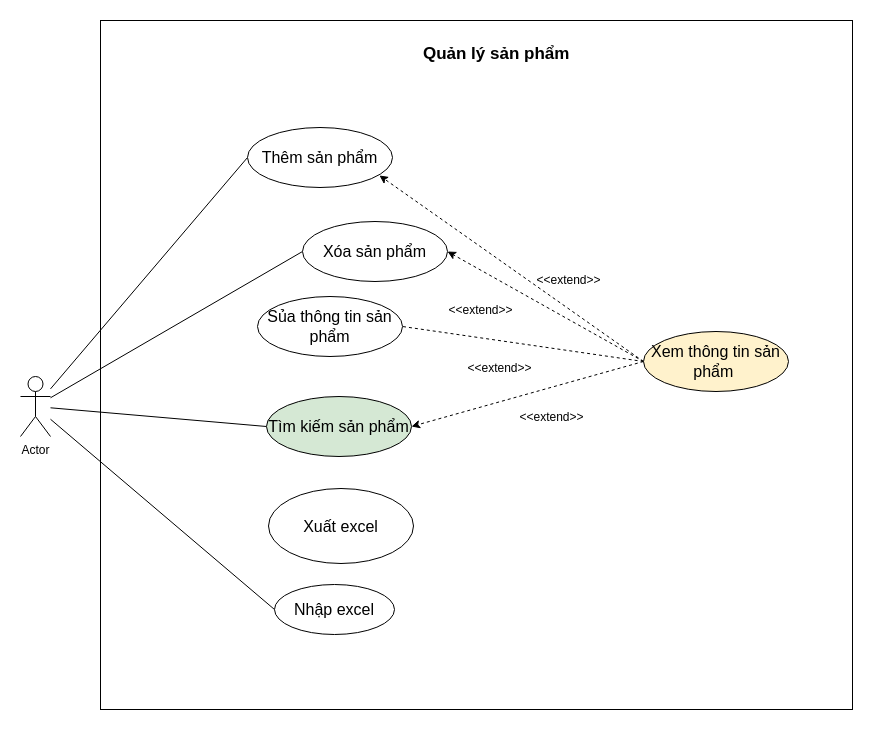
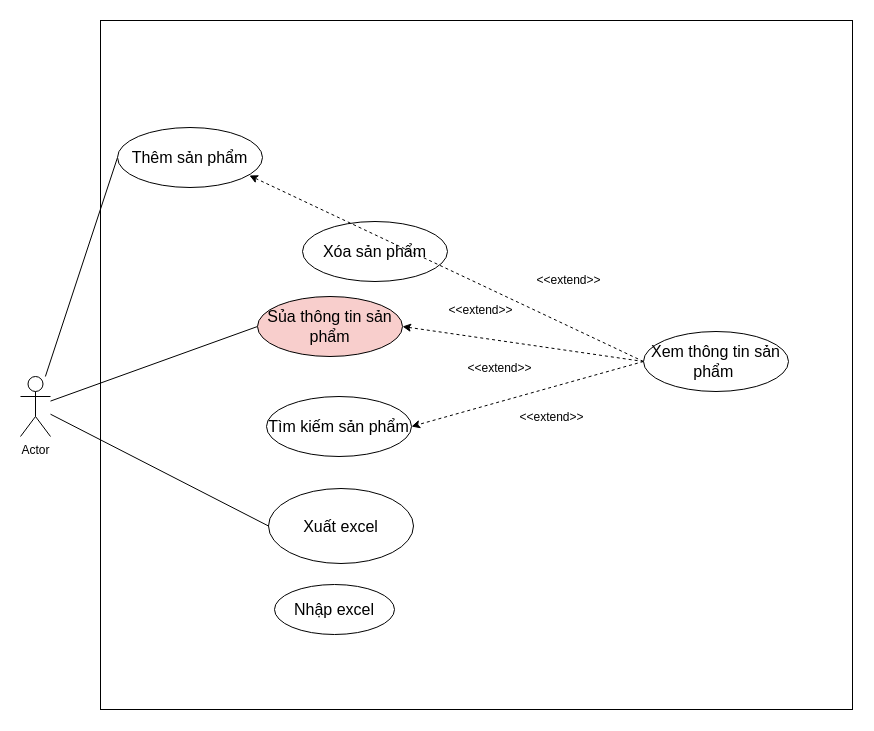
(499, 55) -> none
(320, 158) -> (190, 158)
(540, 304) -> none
(177, 324) -> none
(330, 327) -> (330, 327)
(407, 327) -> (410, 328)
(716, 362) -> (716, 362)
none -> (154, 364)
(159, 417) -> none
(339, 427) -> (339, 427)
none -> (159, 470)
(162, 514) -> none
